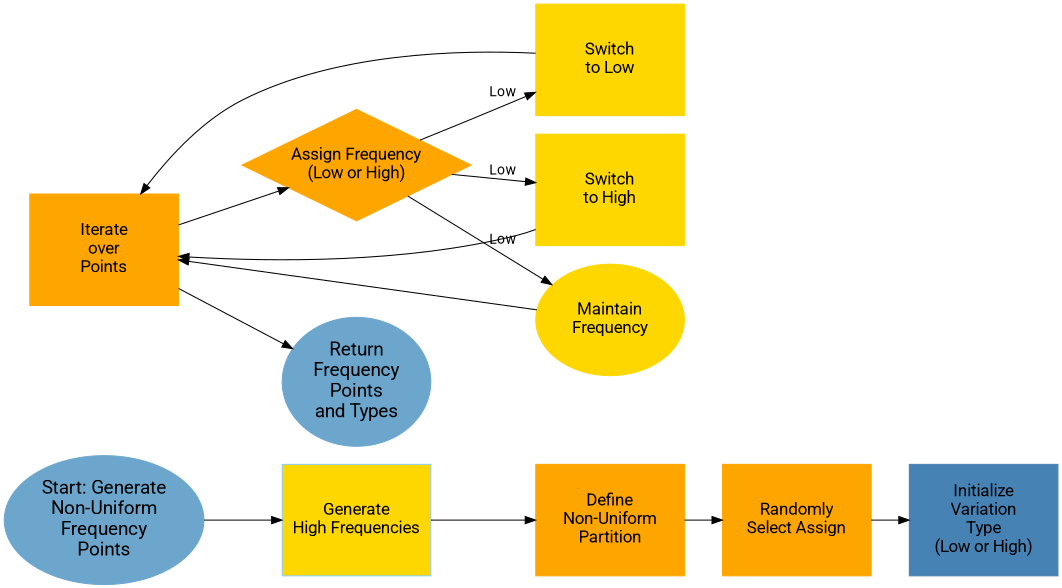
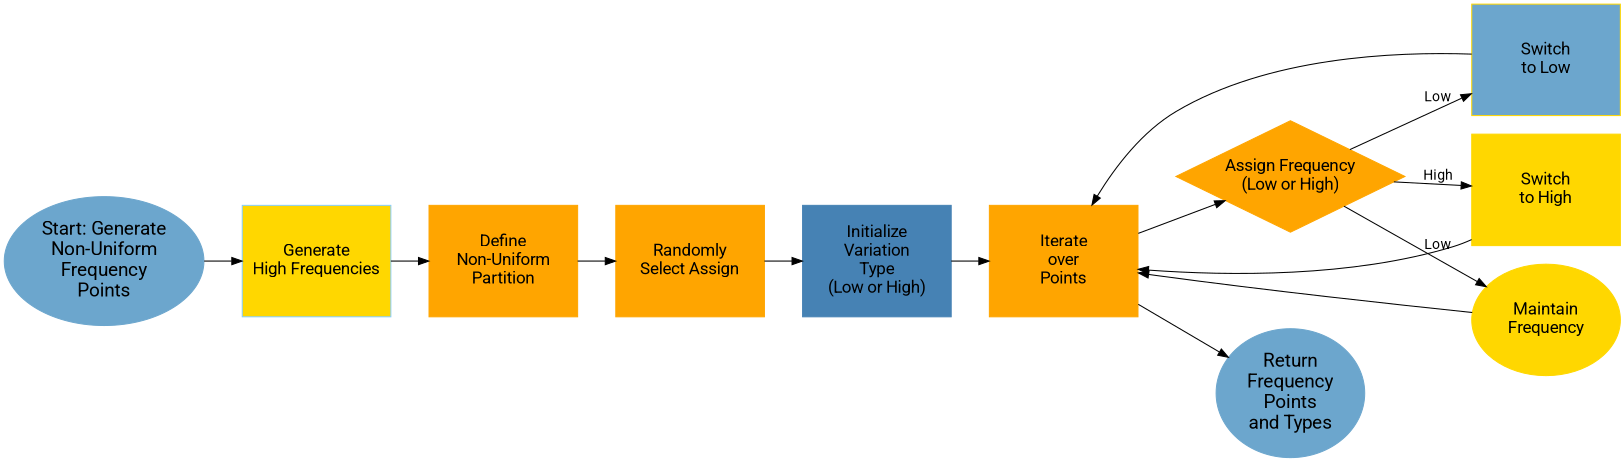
(610, 60) -> (1546, 60)
(503, 171) -> (1438, 176)
none -> (965, 261)
